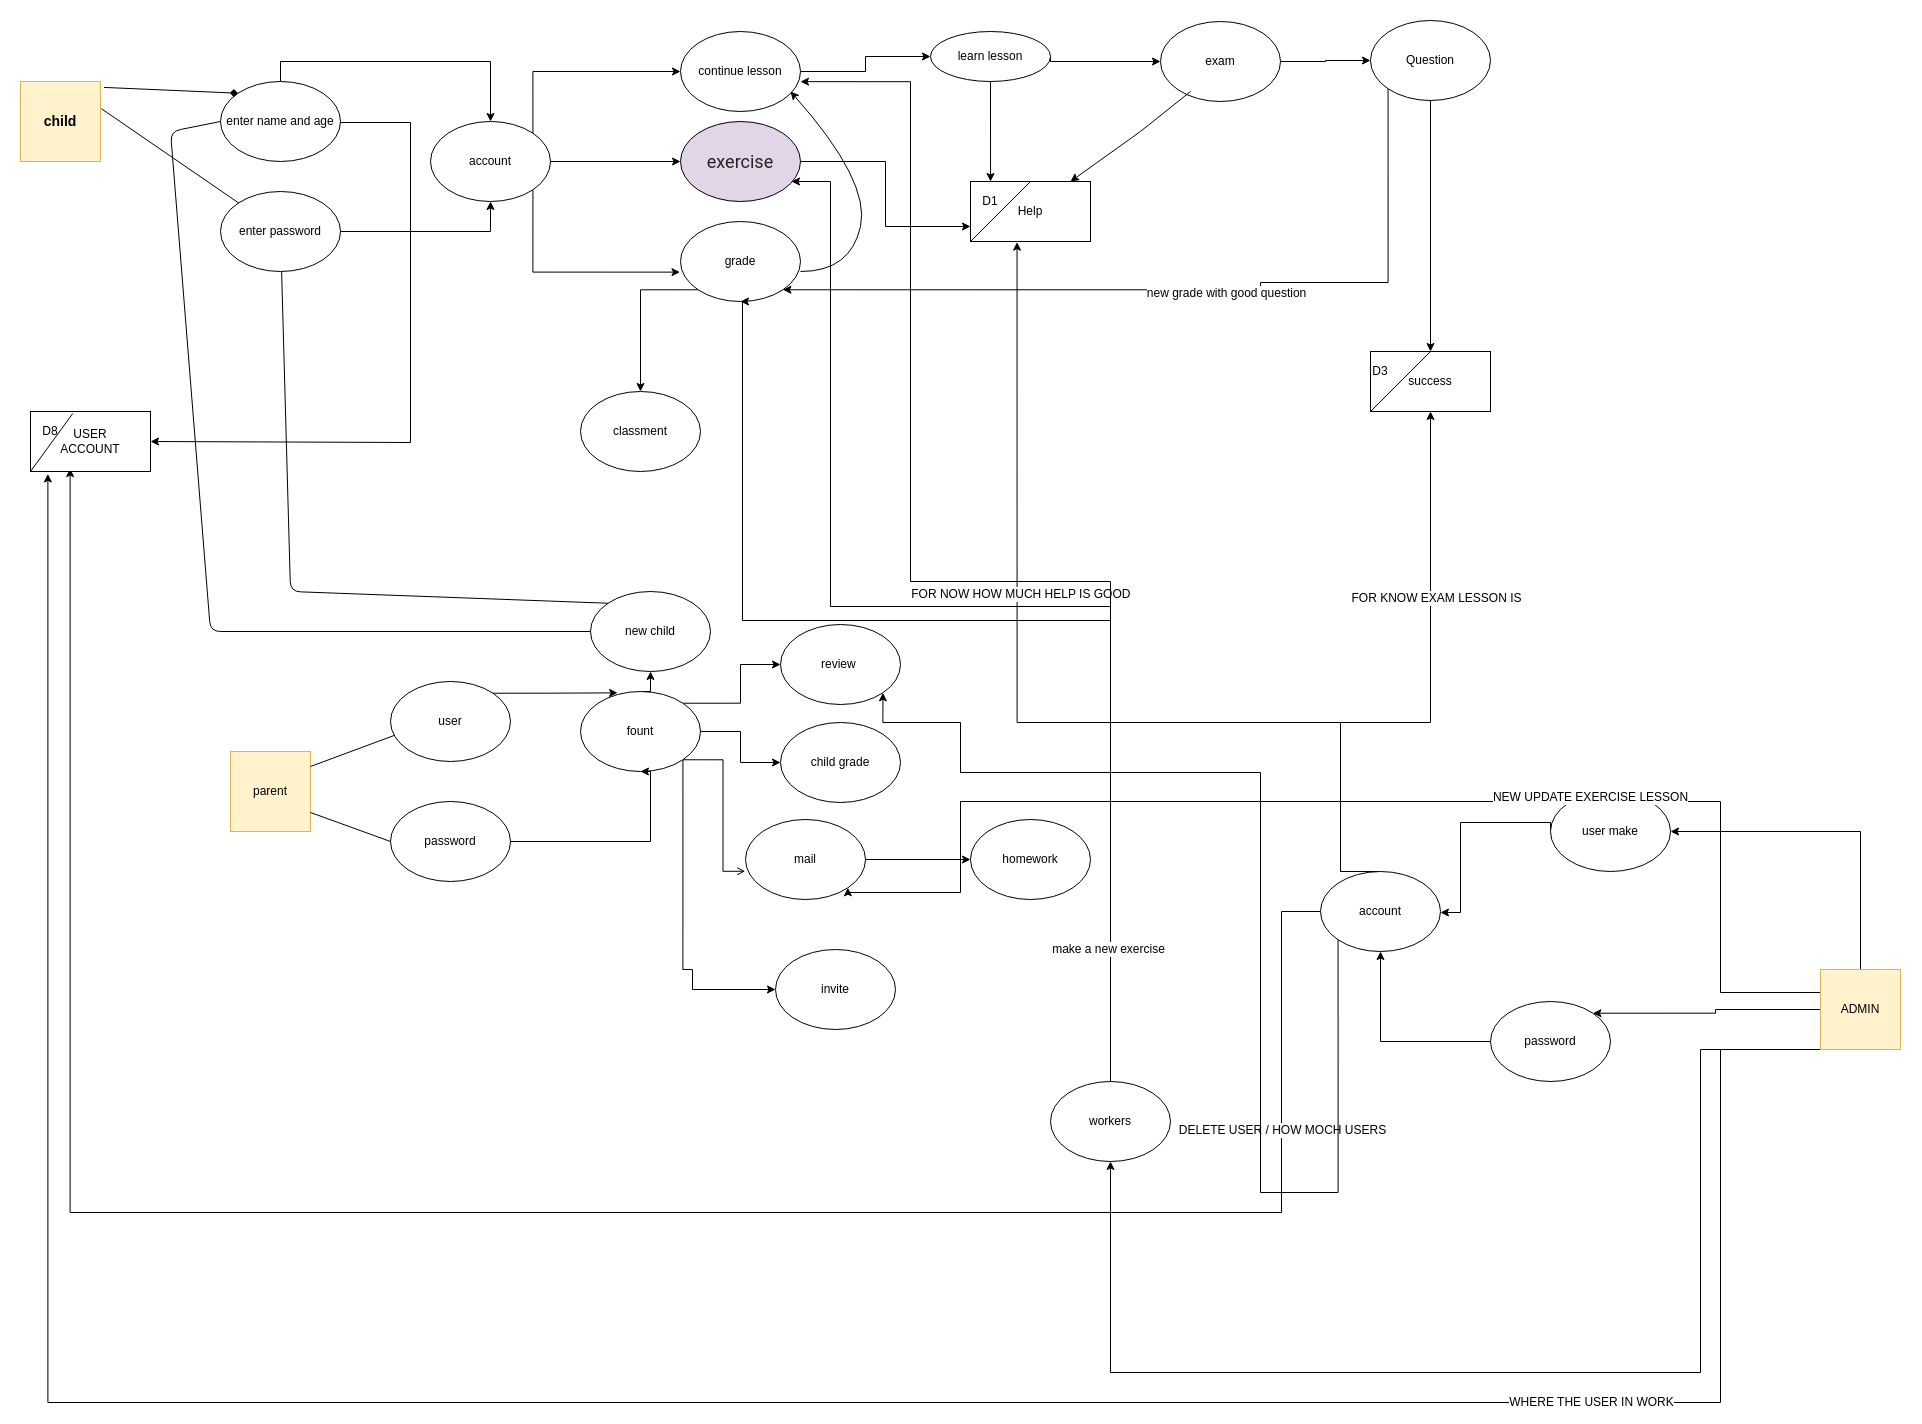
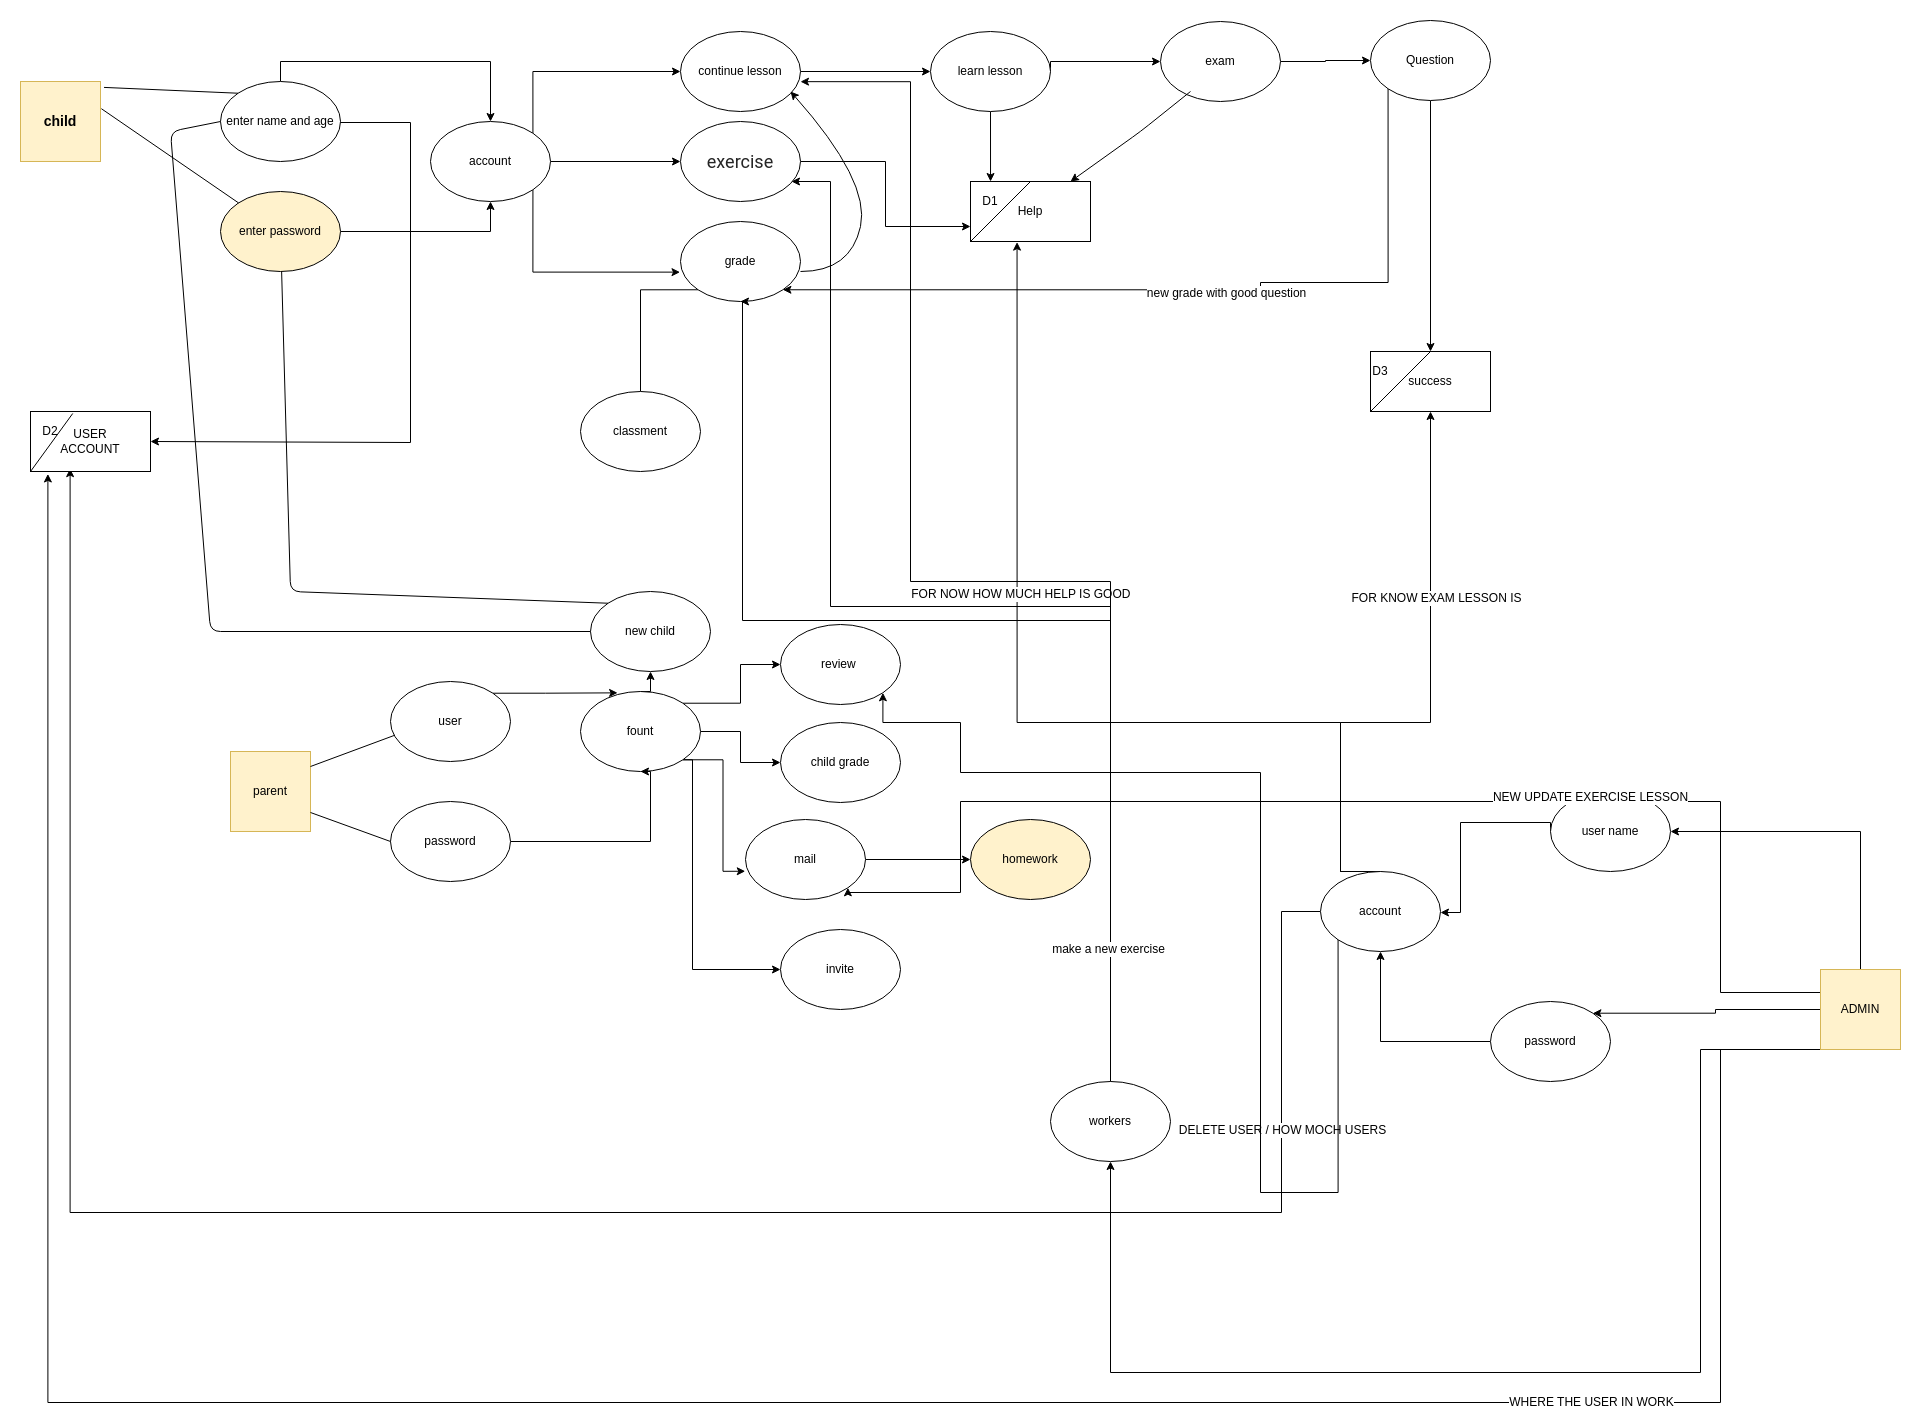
(991, 57) -> (991, 72)
(229, 93) -> (233, 93)
(741, 162) -> (741, 162)
(281, 232) -> (281, 232)
(641, 383) -> (641, 386)
(51, 432) -> (51, 432)
(1611, 832) -> (1611, 832)
(1031, 860) -> (1031, 860)
(738, 871) -> (737, 871)
(836, 990) -> (841, 970)
